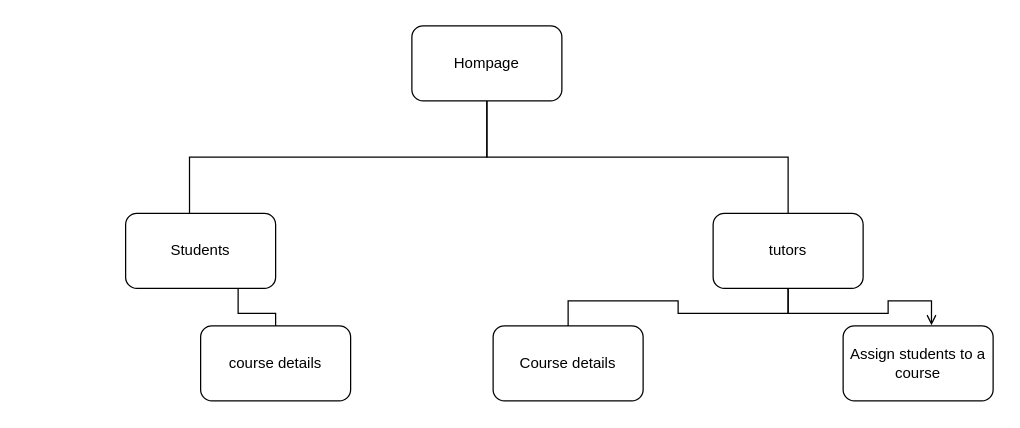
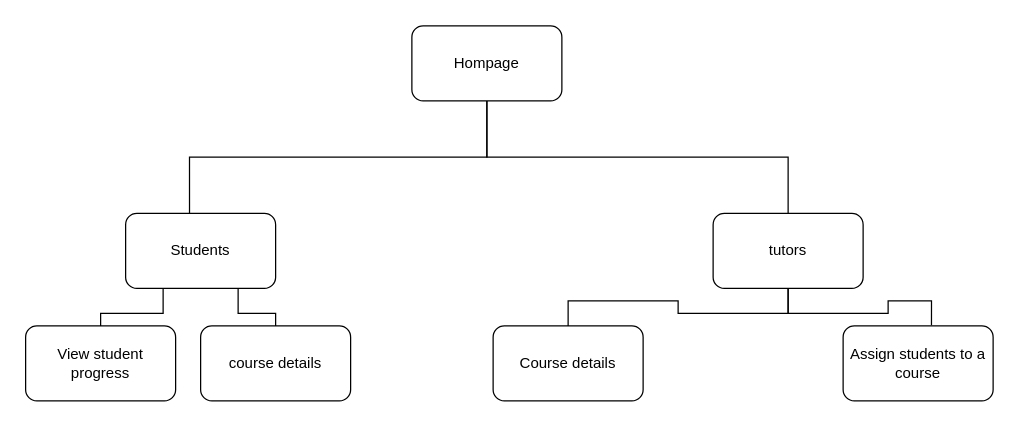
none -> (139, 313)
(931, 319) -> (931, 320)
none -> (101, 363)
